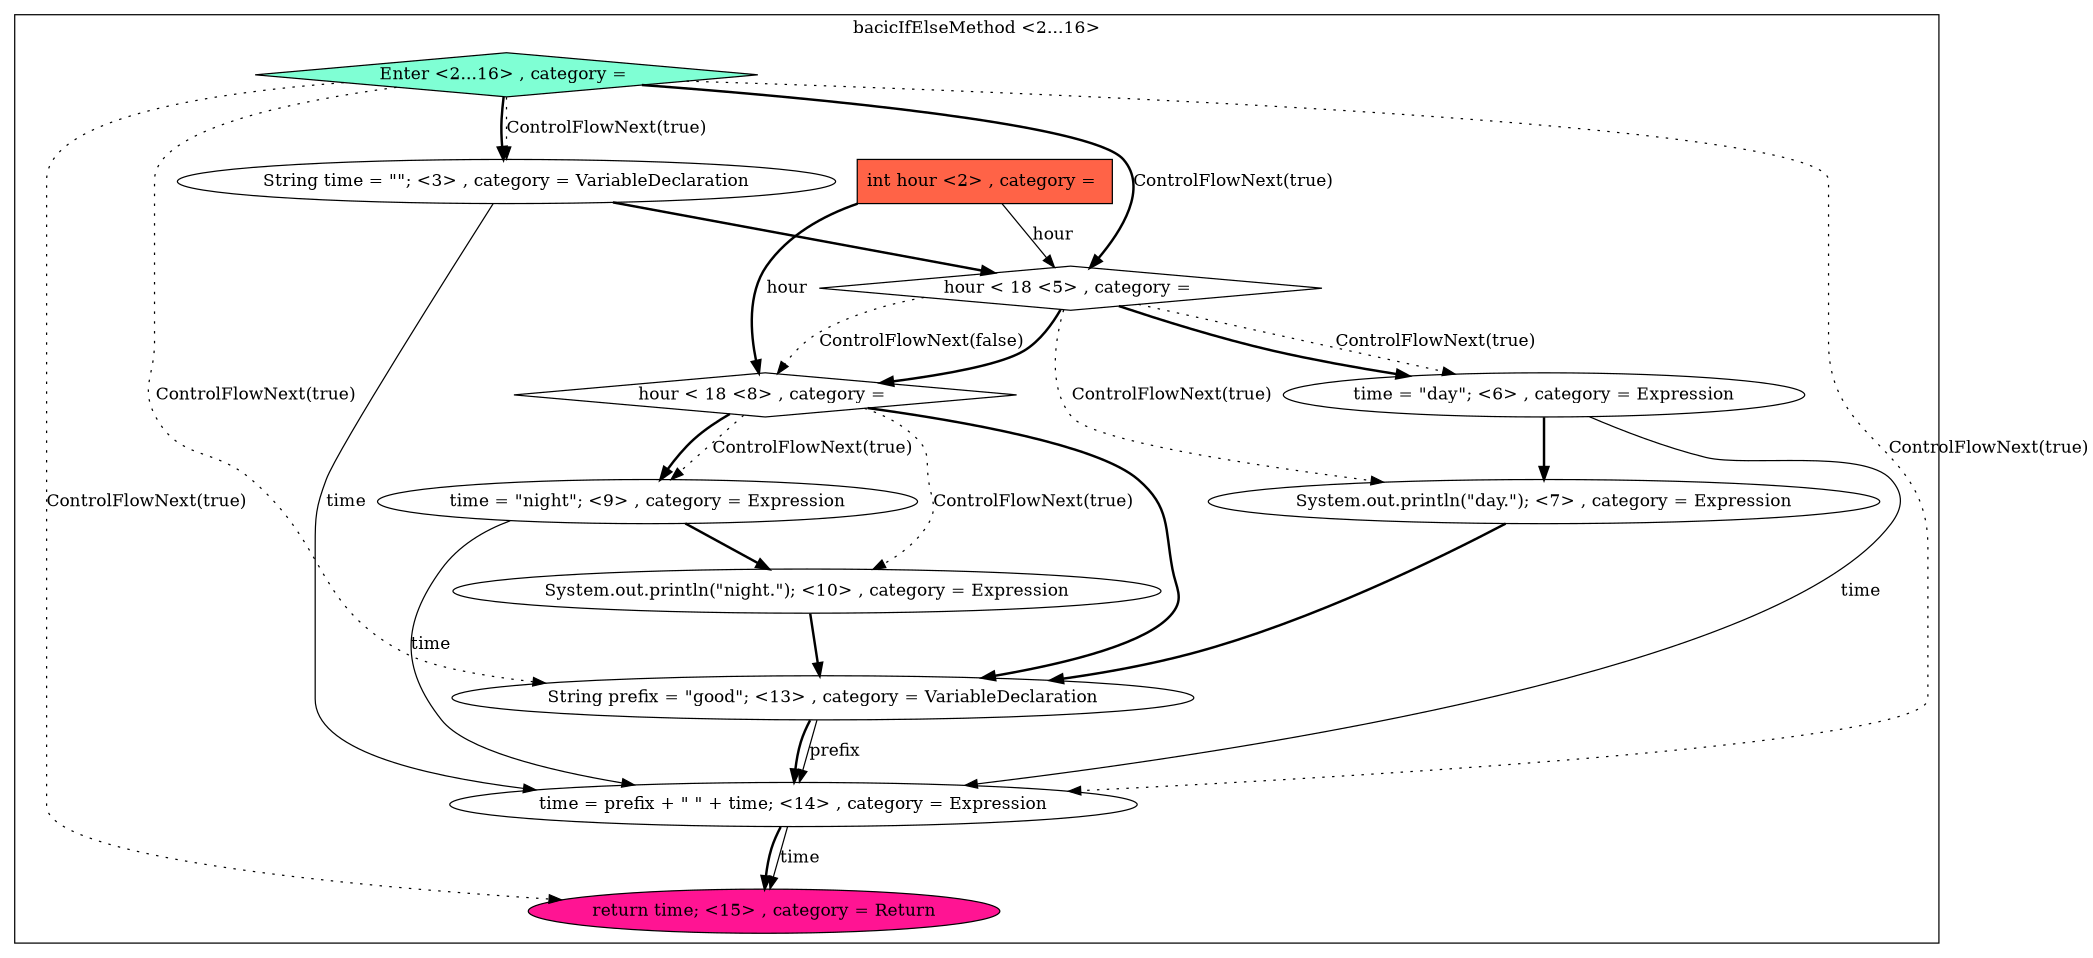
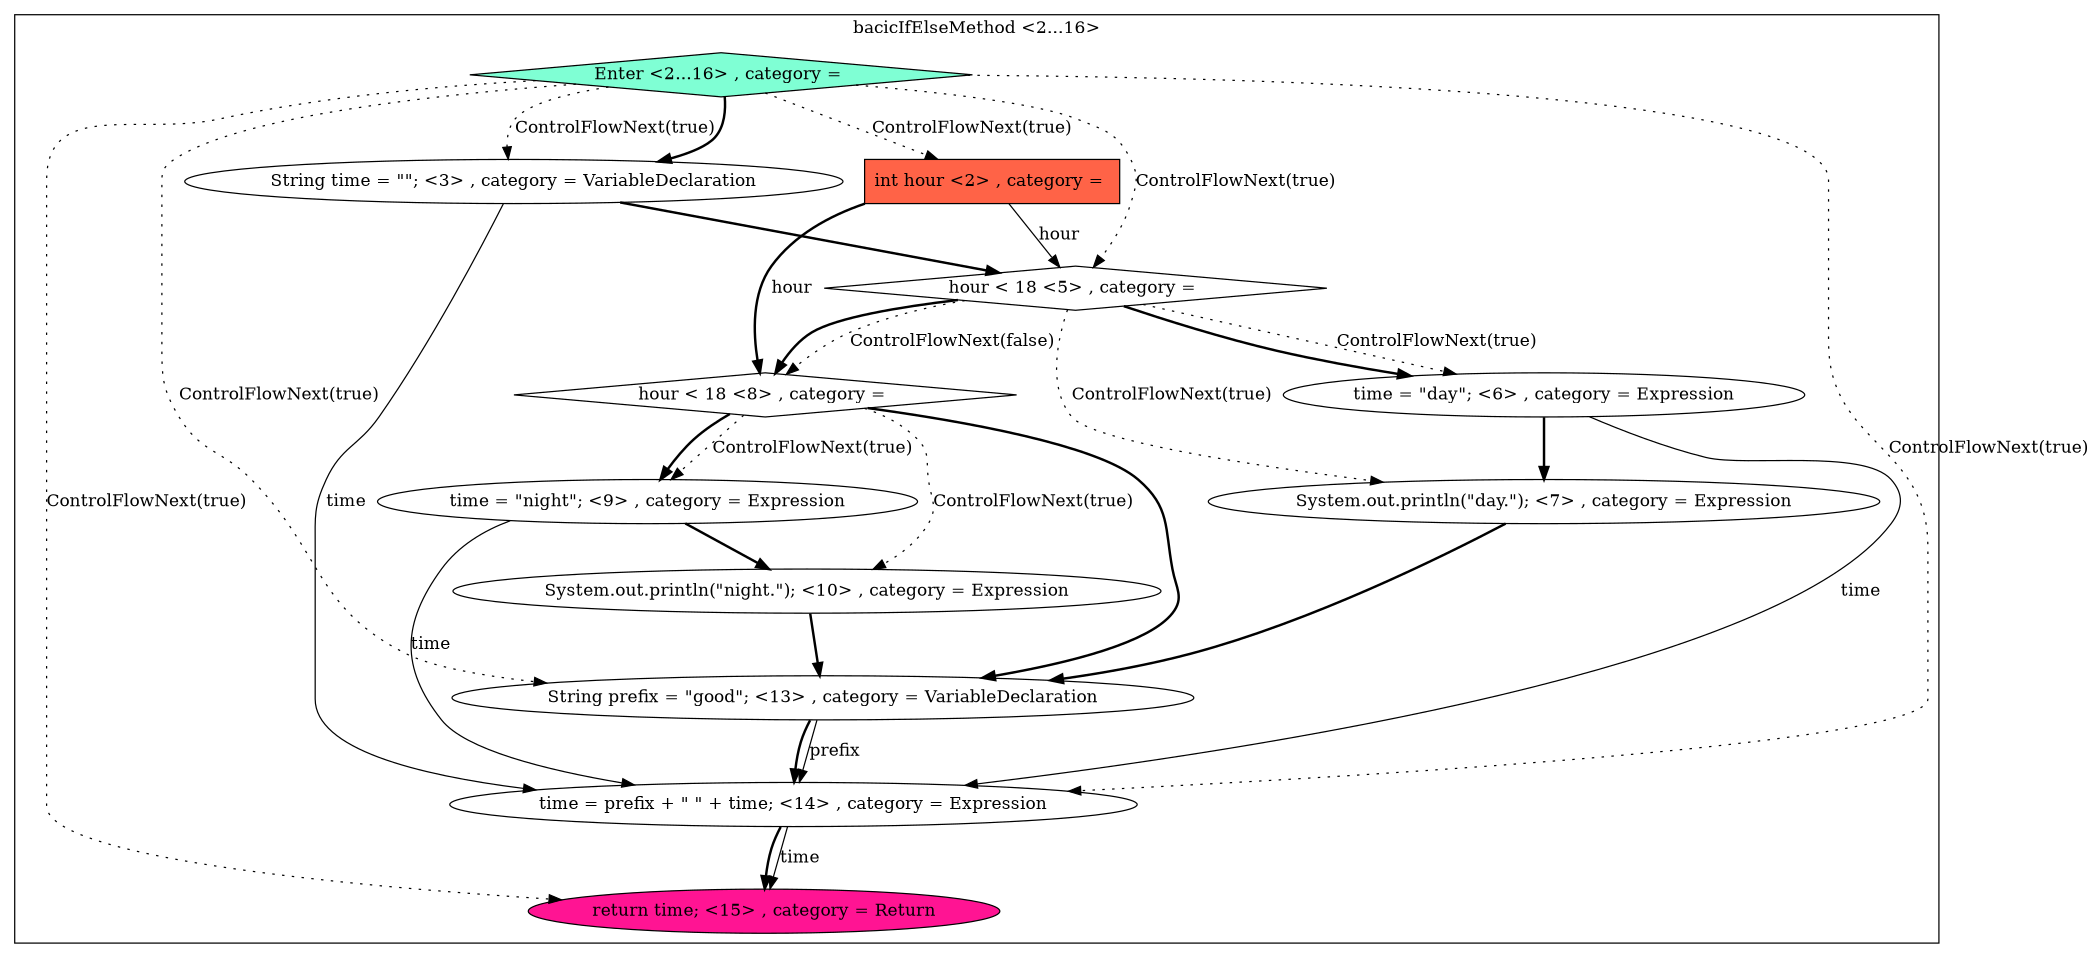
(941, 114) -> (1055, 112)
none -> (846, 124)
